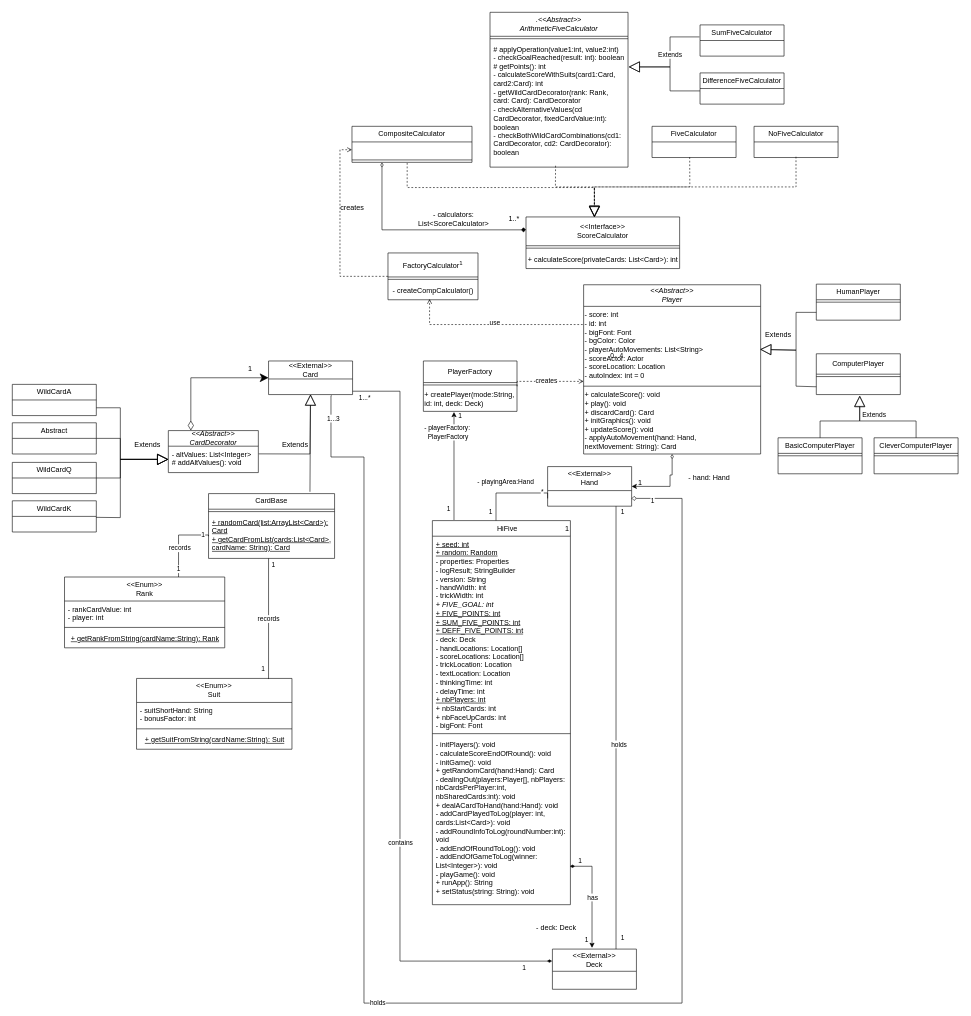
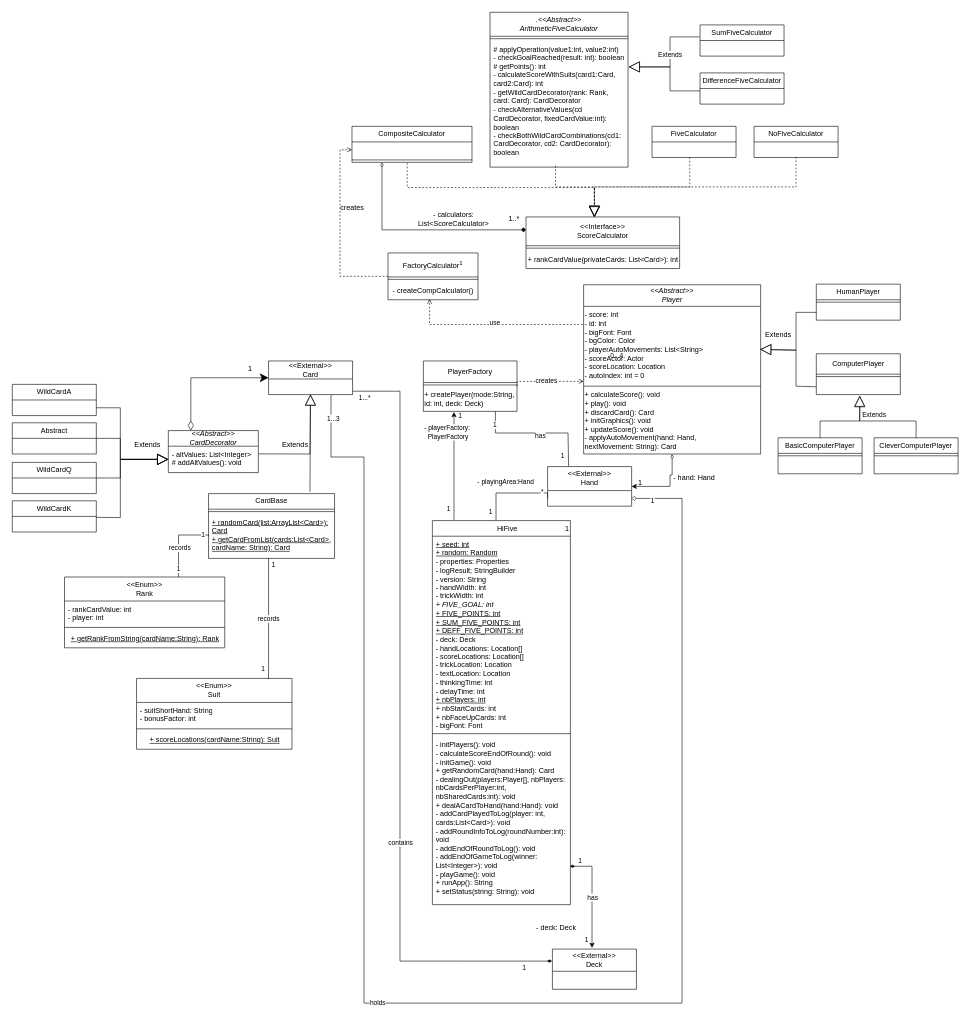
(603, 260) -> (603, 260)
none -> (568, 447)
(709, 478) -> (694, 478)
(616, 726) -> none
(215, 740) -> (215, 740)
